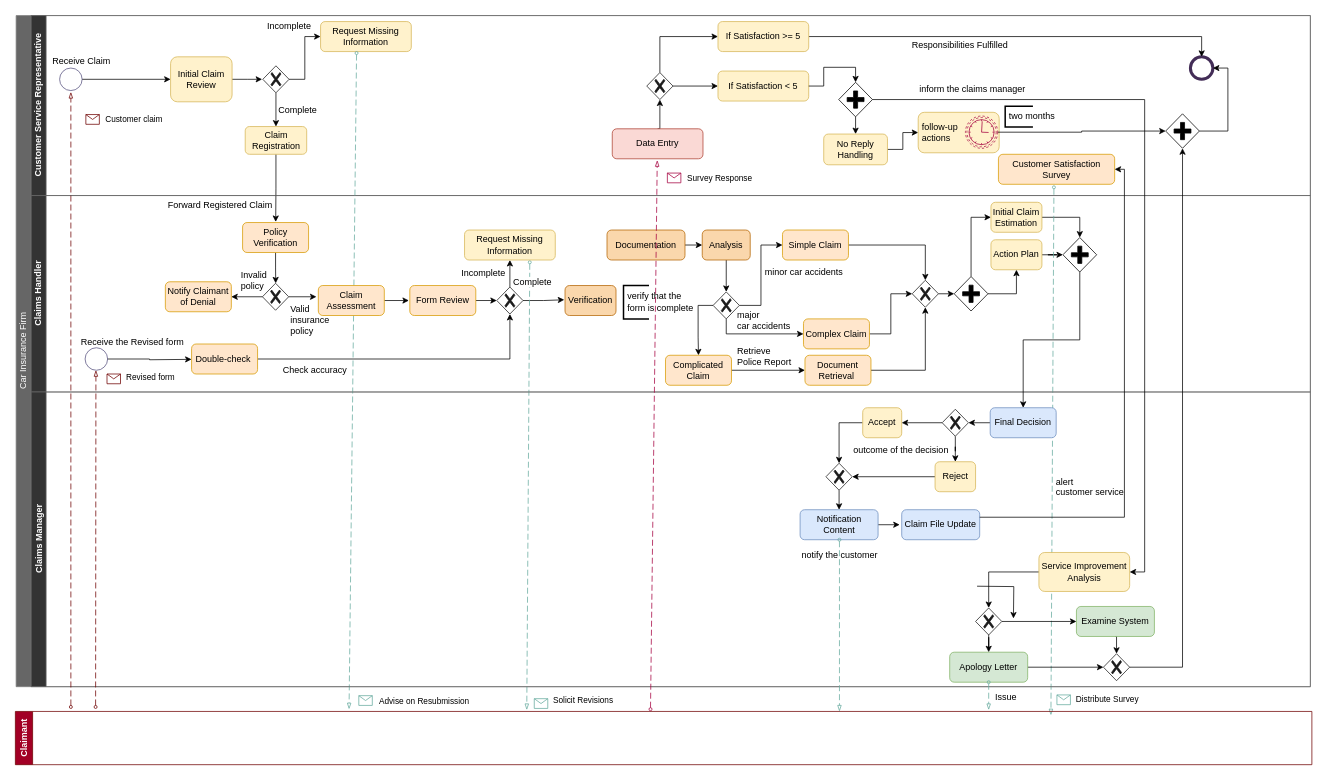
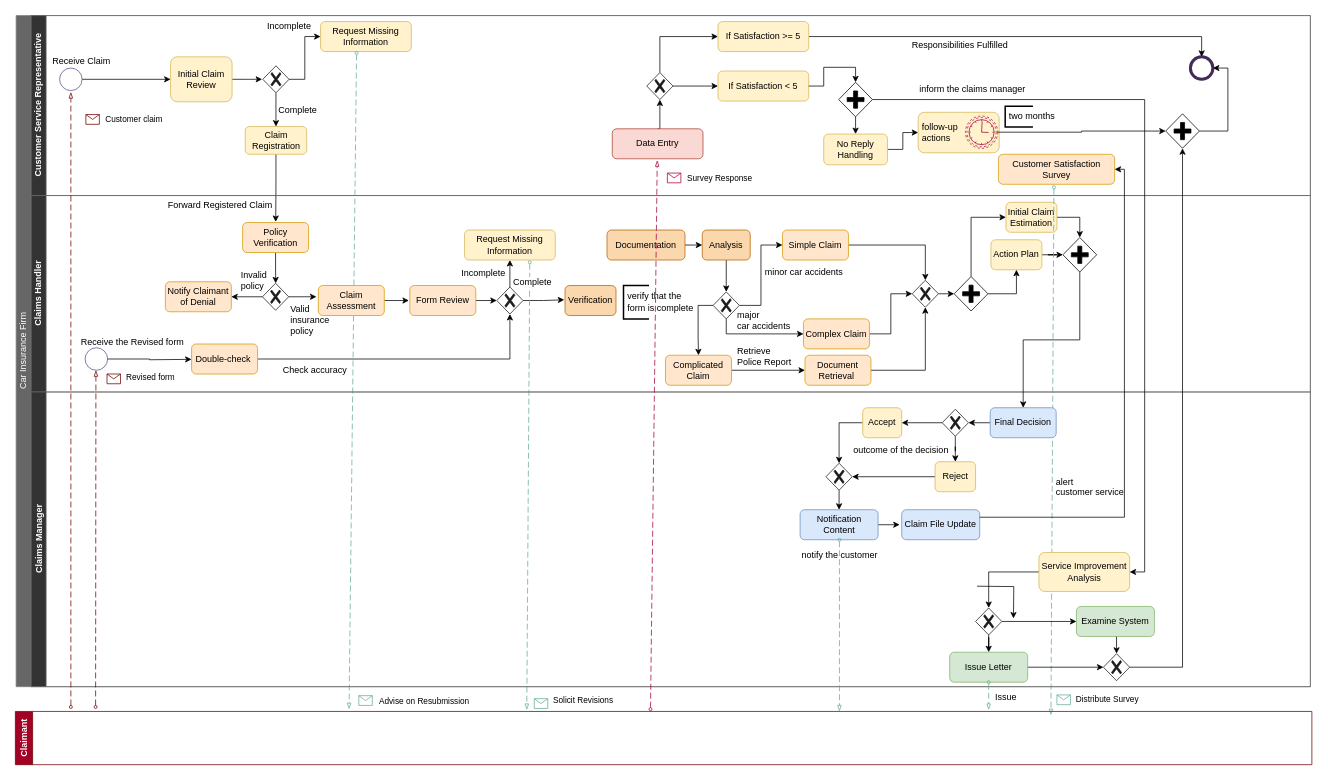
(1017, 217) -> (1032, 217)
(989, 667) -> (989, 667)
